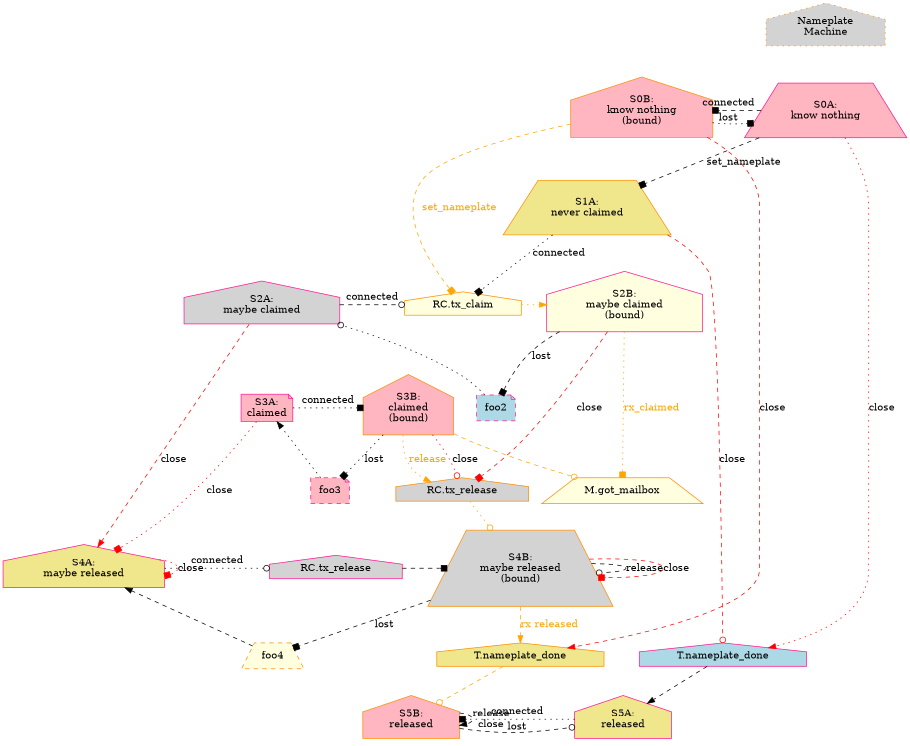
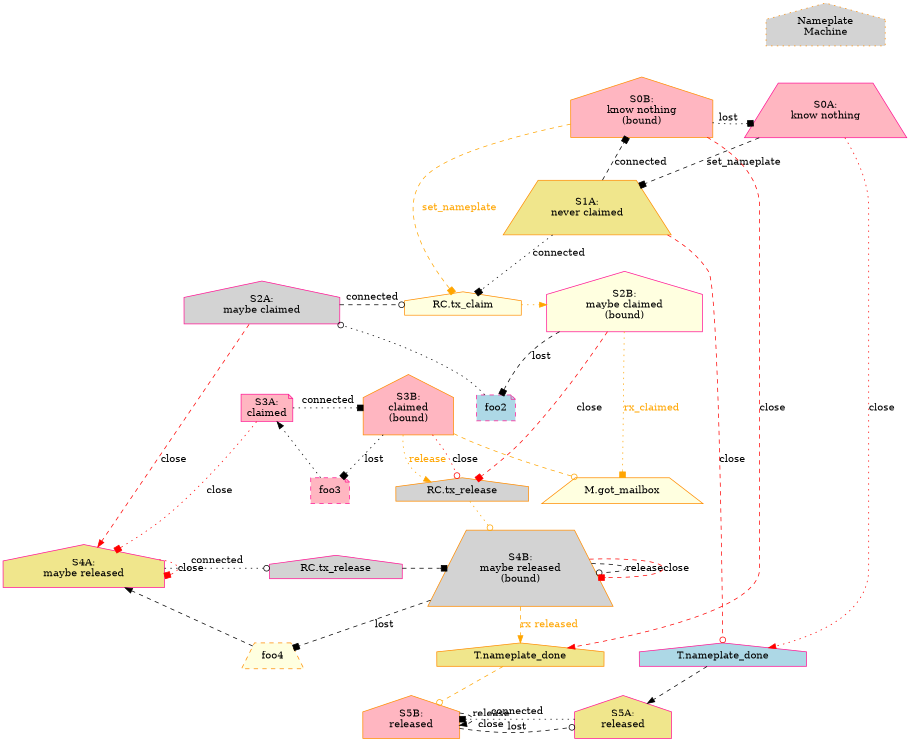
(741, 110) -> (613, 162)
